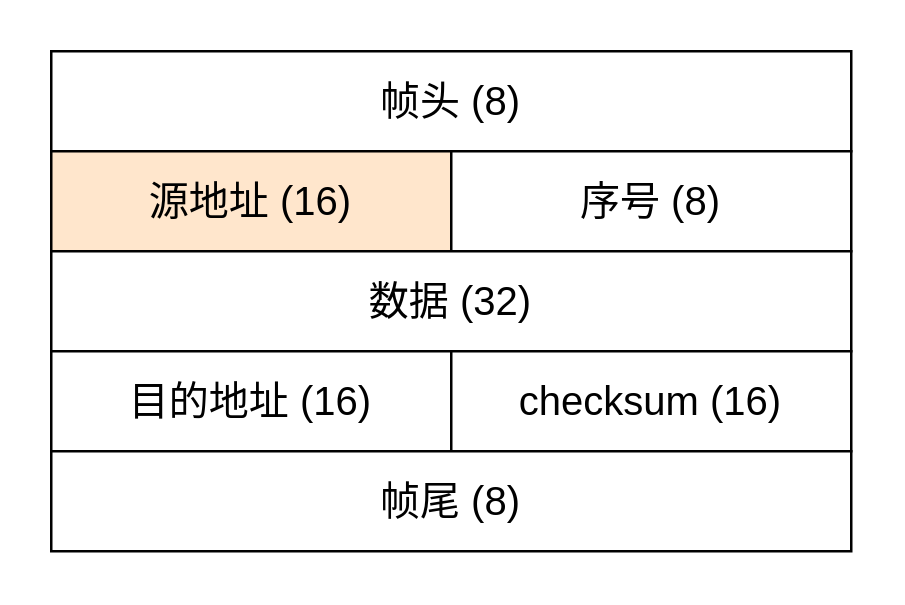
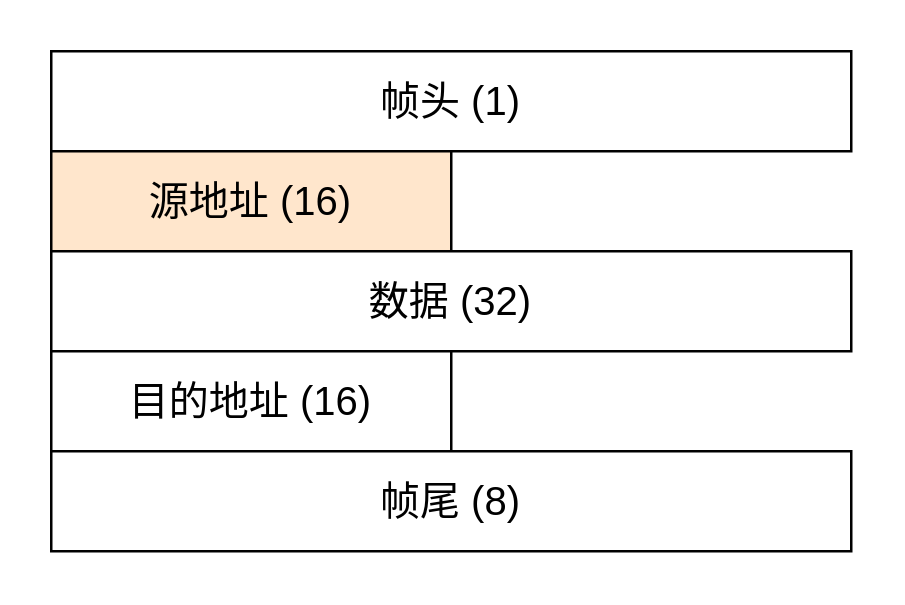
(451, 101) -> (451, 101)
(651, 201) -> none
(651, 401) -> none
